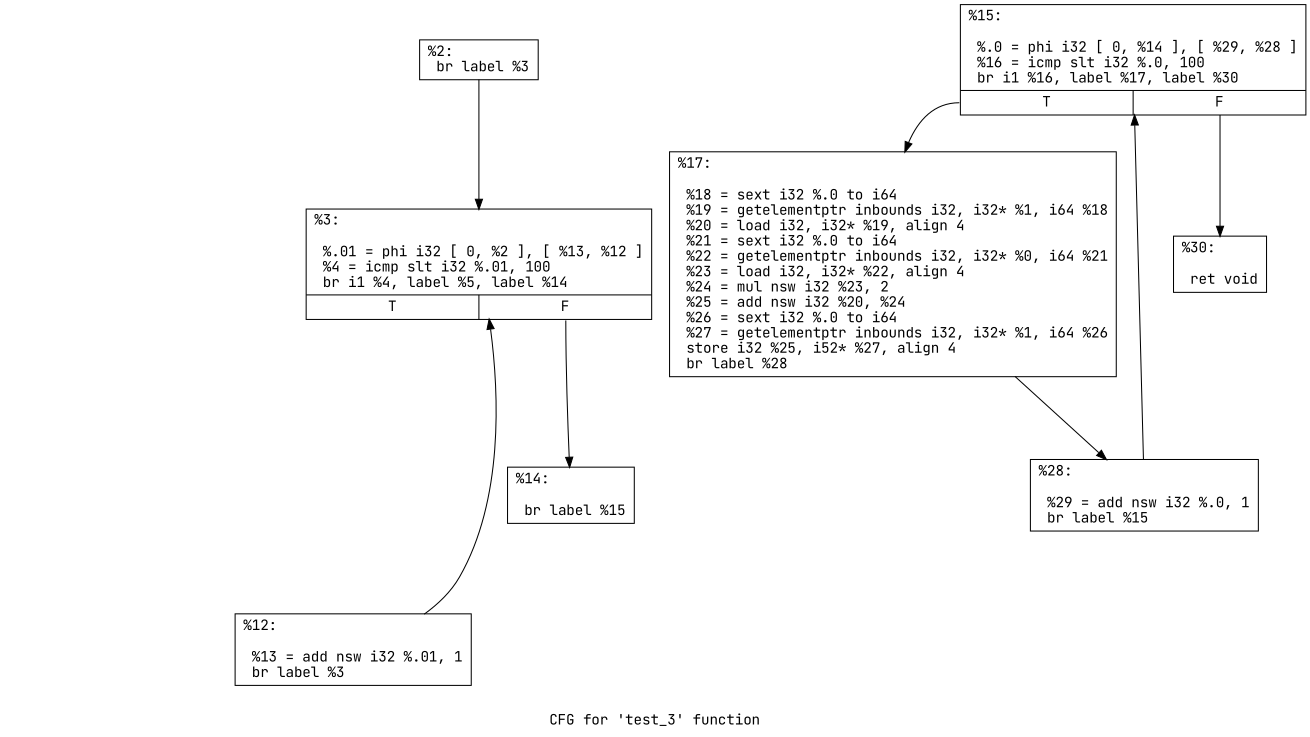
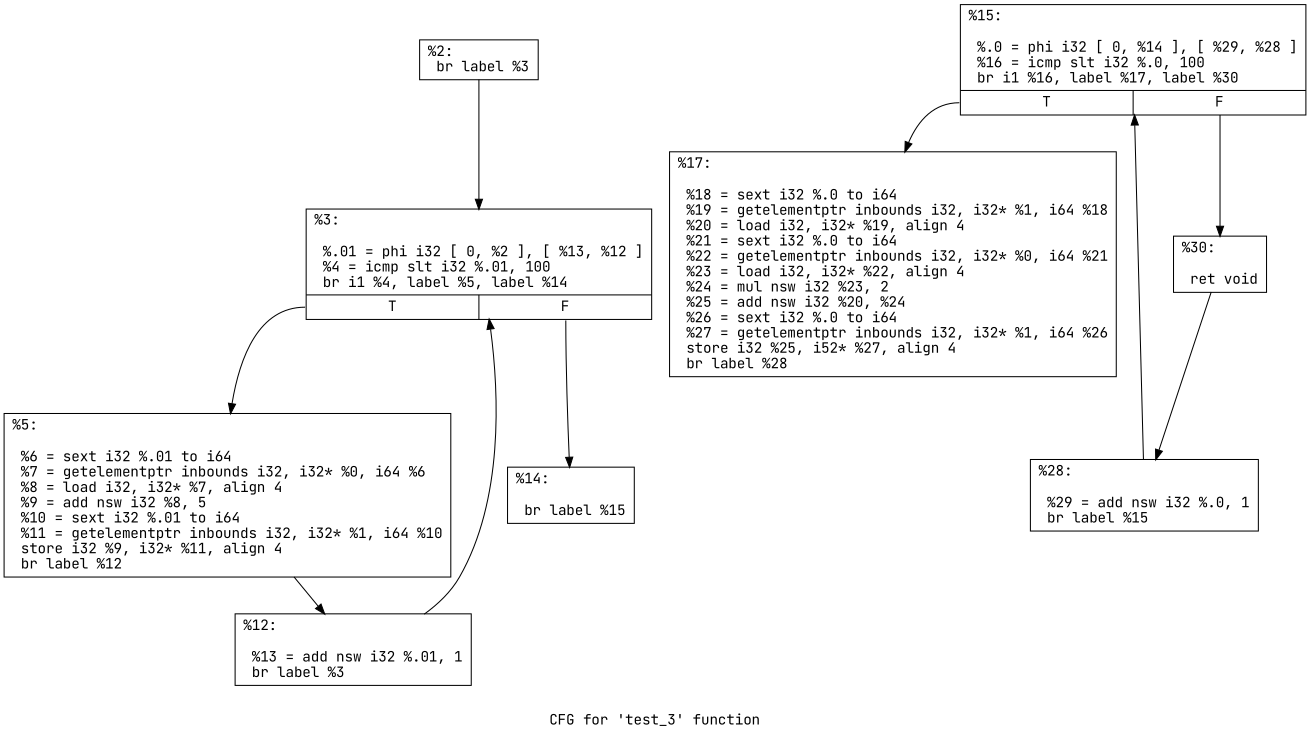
(1057, 415) -> (1185, 371)
none -> (227, 495)
